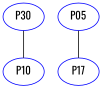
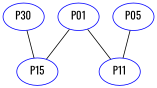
none -> (79, 17)
(24, 72) -> (37, 72)
(79, 72) -> (120, 72)
